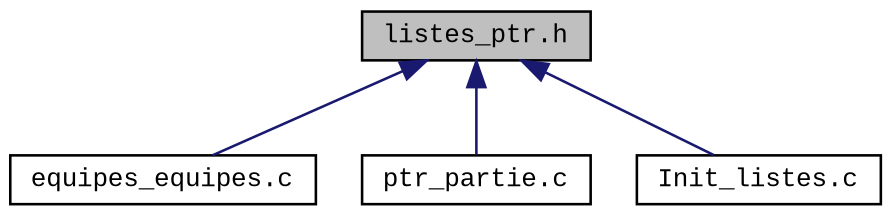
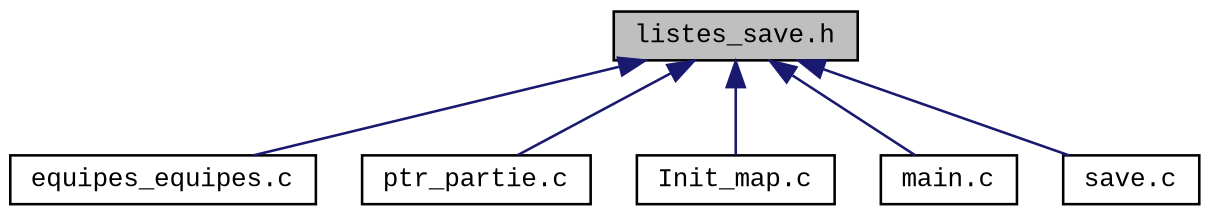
(476, 36) -> (736, 36)
(759, 180) -> (736, 180)
none -> (949, 180)
none -> (1131, 180)
